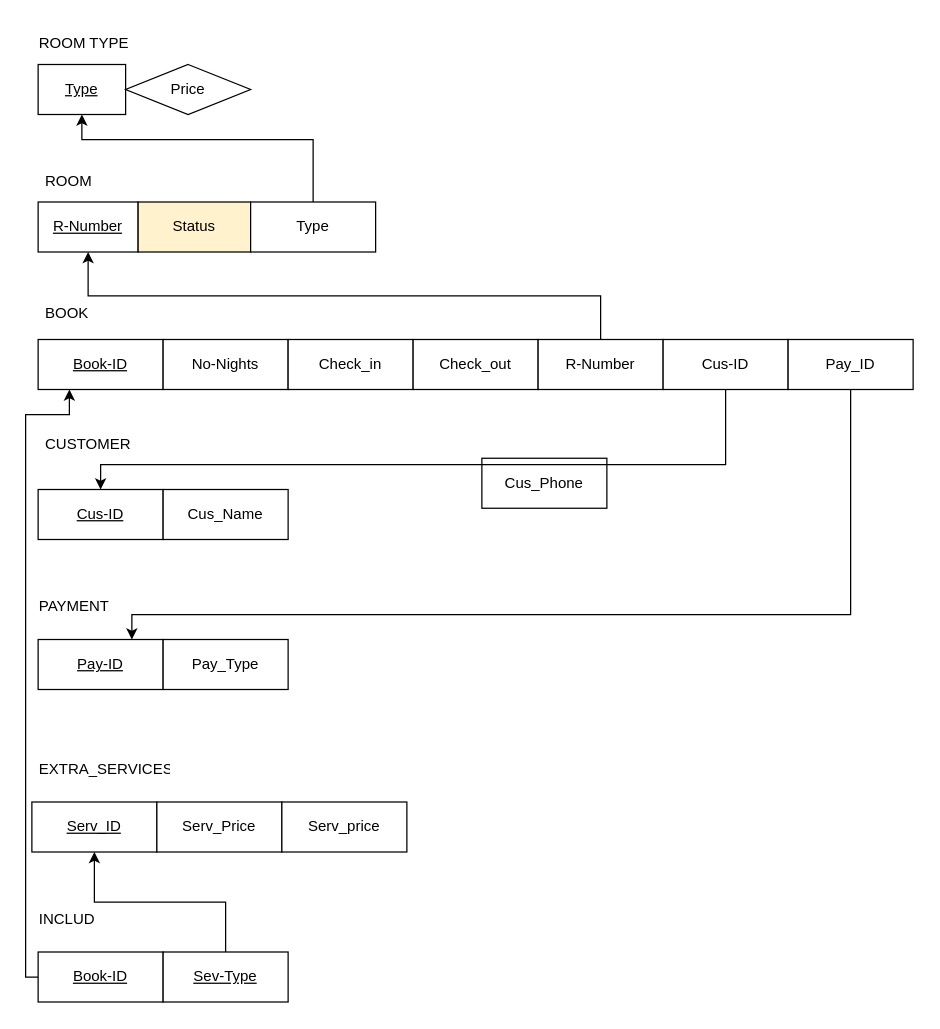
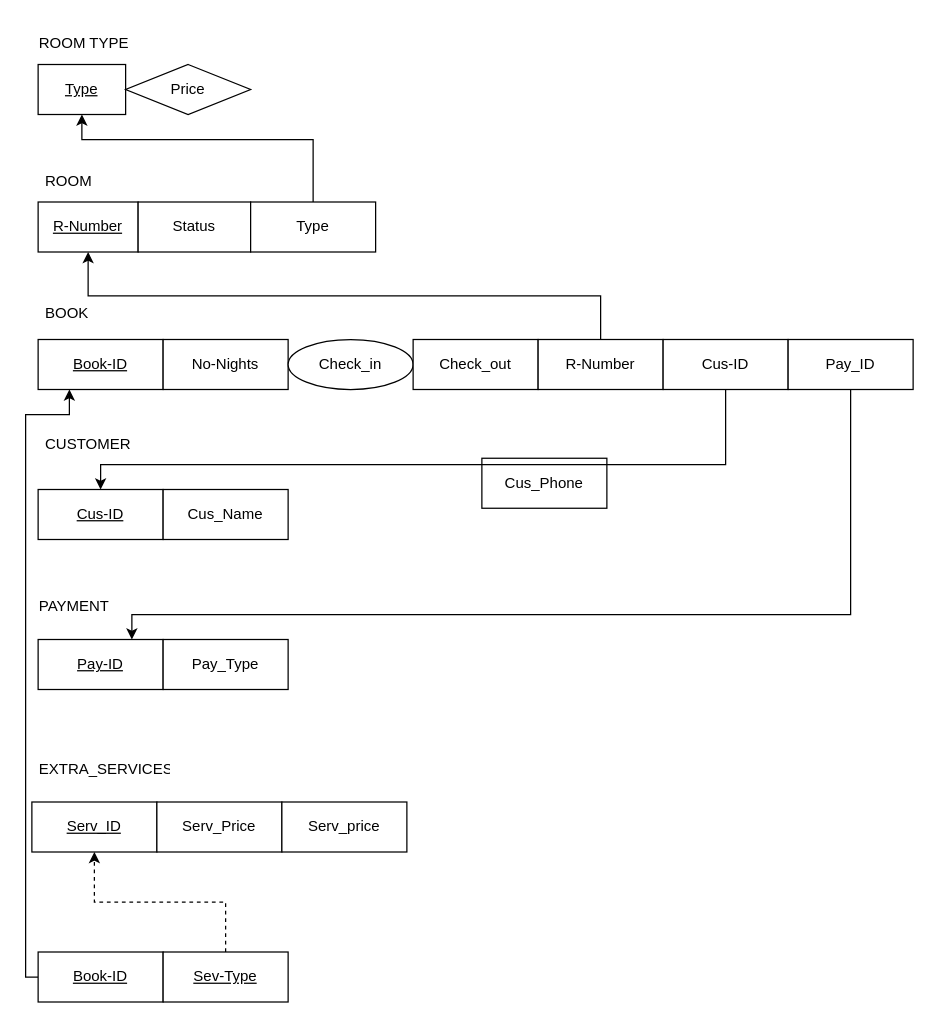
(194, 227) -> (194, 227)
(351, 364) -> (351, 364)
(163, 902) -> (163, 902)
(66, 921) -> none
